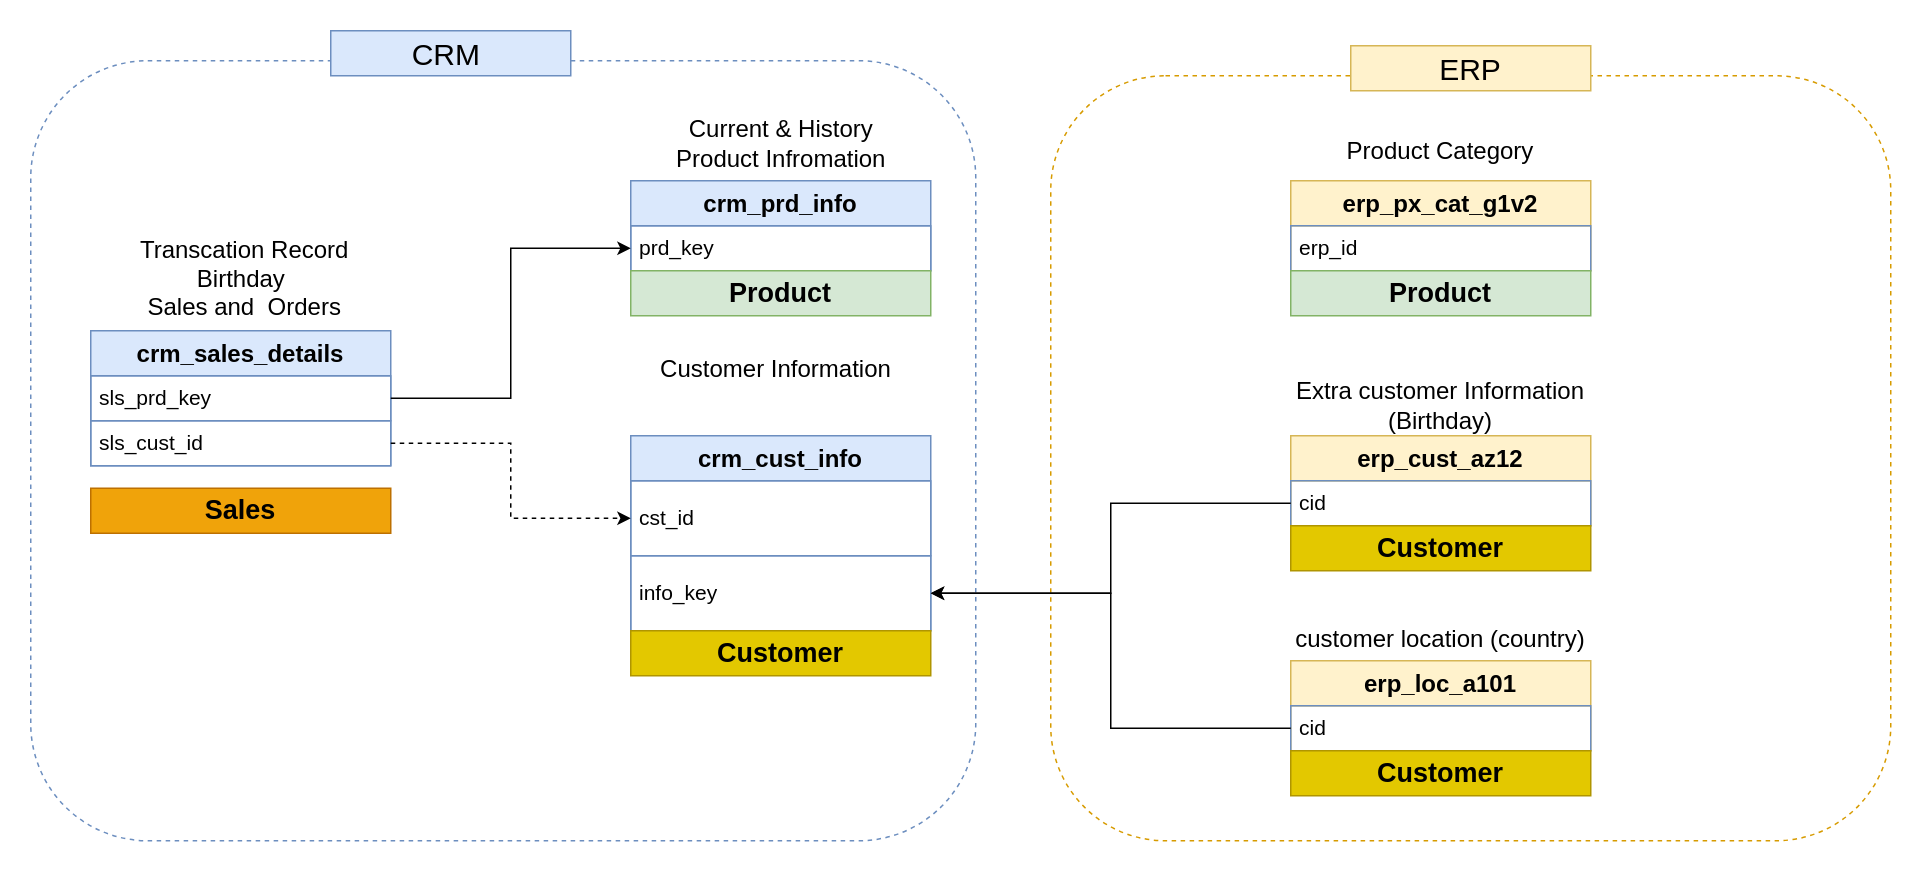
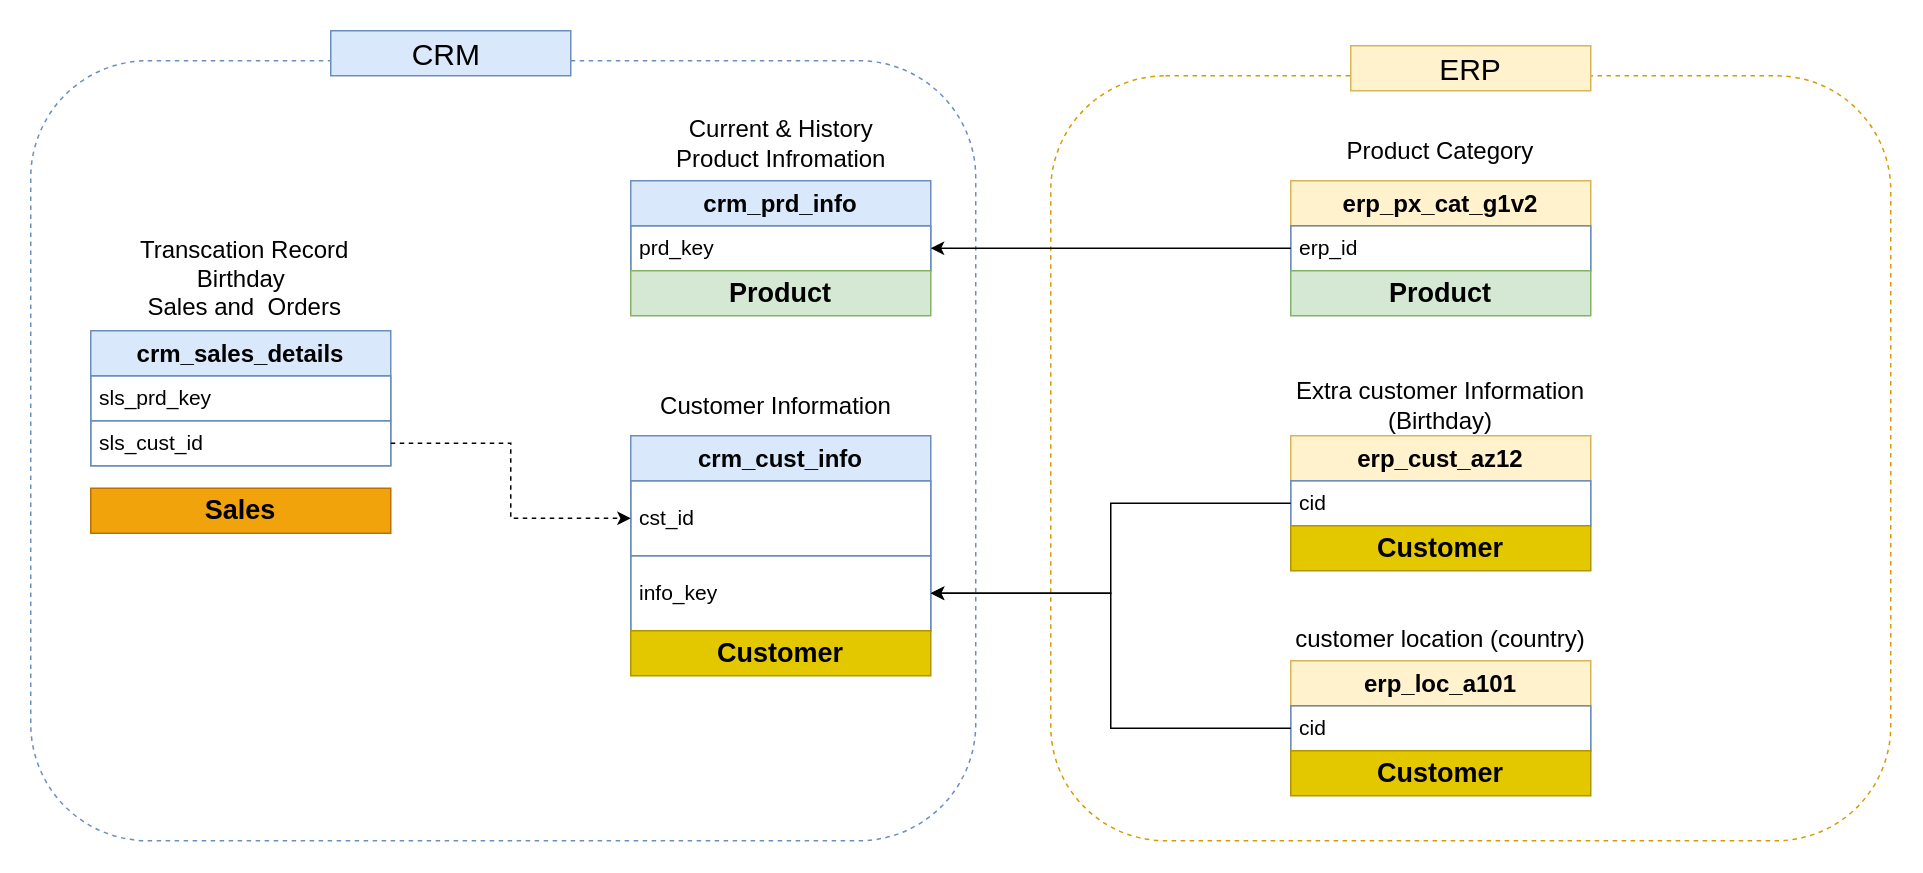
none -> (1115, 248)
(511, 328) -> none
(776, 368) -> (776, 406)
